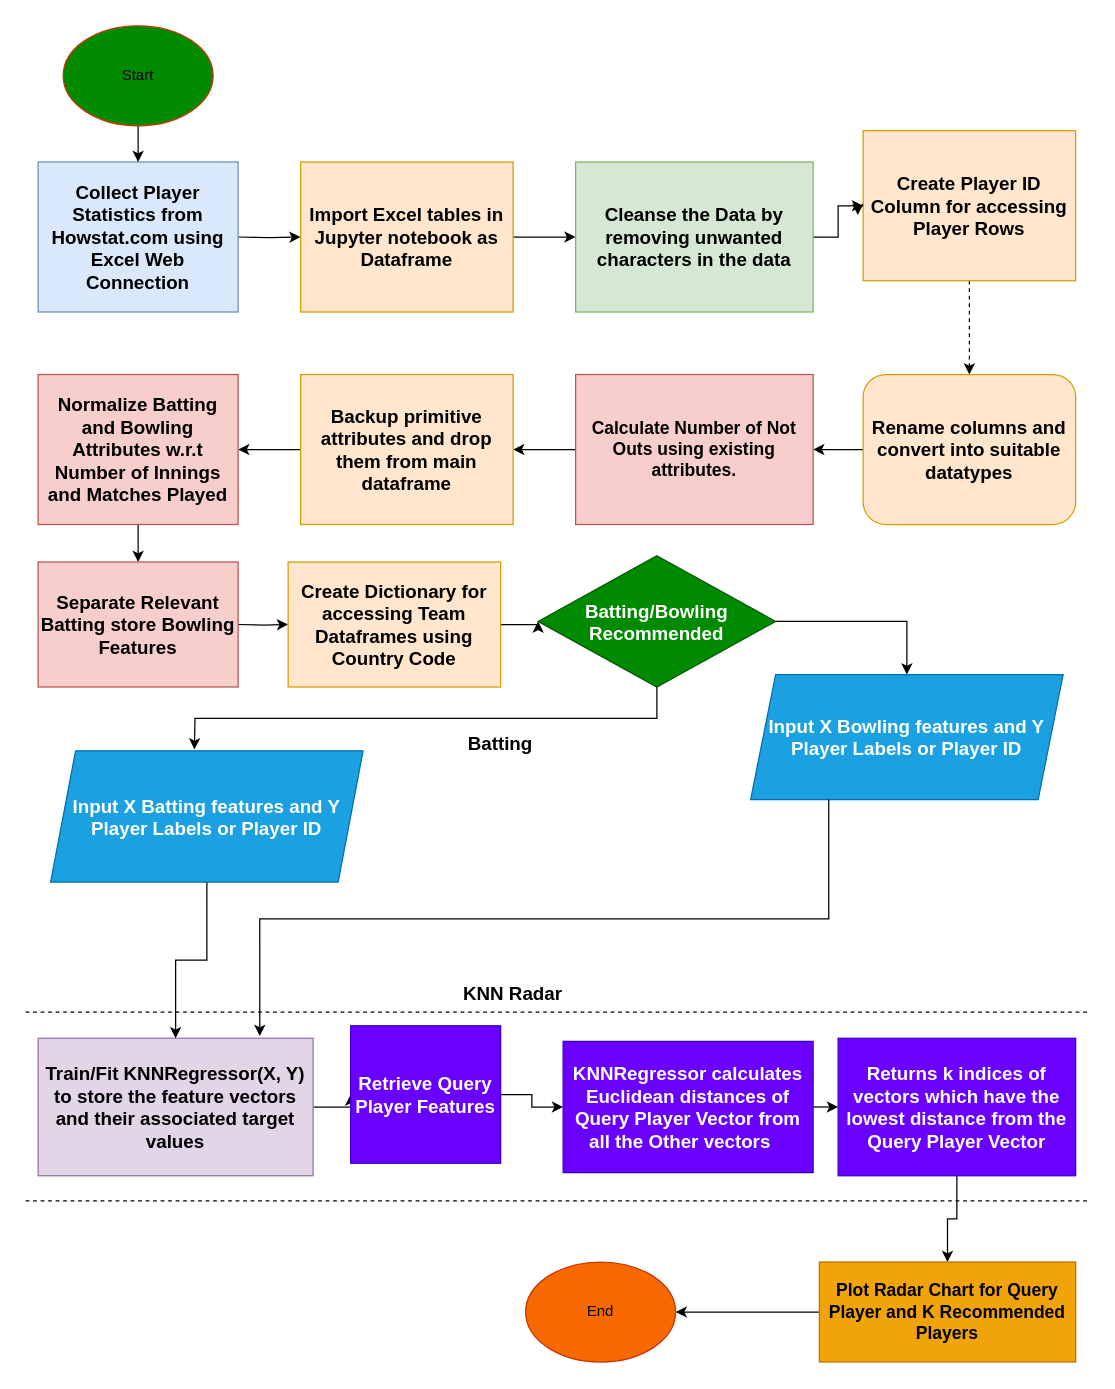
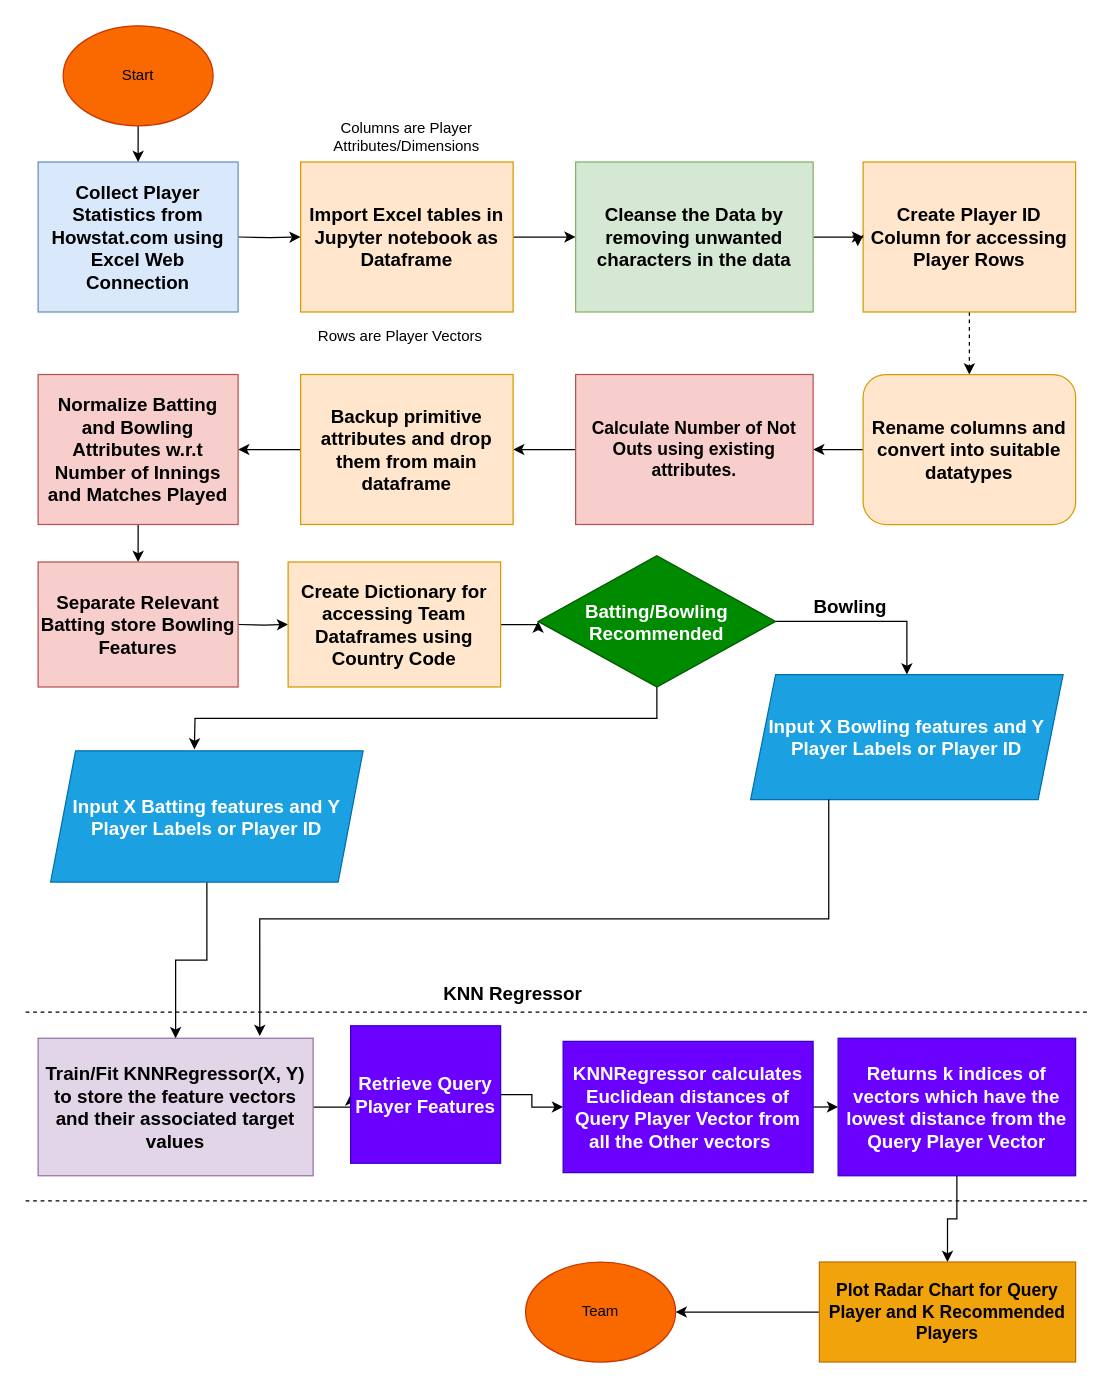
(138, 76) -> (138, 76)
none -> (407, 137)
(969, 206) -> (969, 237)
none -> (401, 337)
none -> (851, 606)
(501, 743) -> none
(513, 993) -> (513, 993)
(601, 1312) -> (601, 1312)
